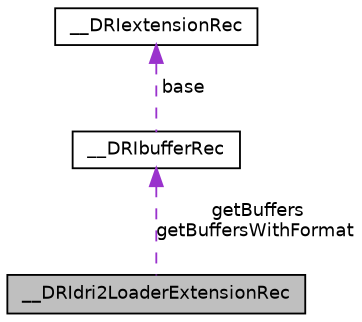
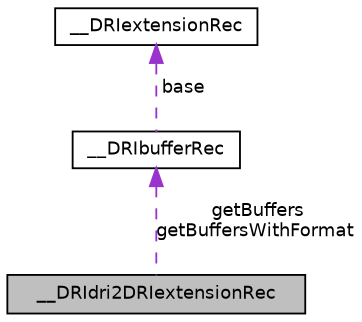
(156, 294) -> (156, 294)
